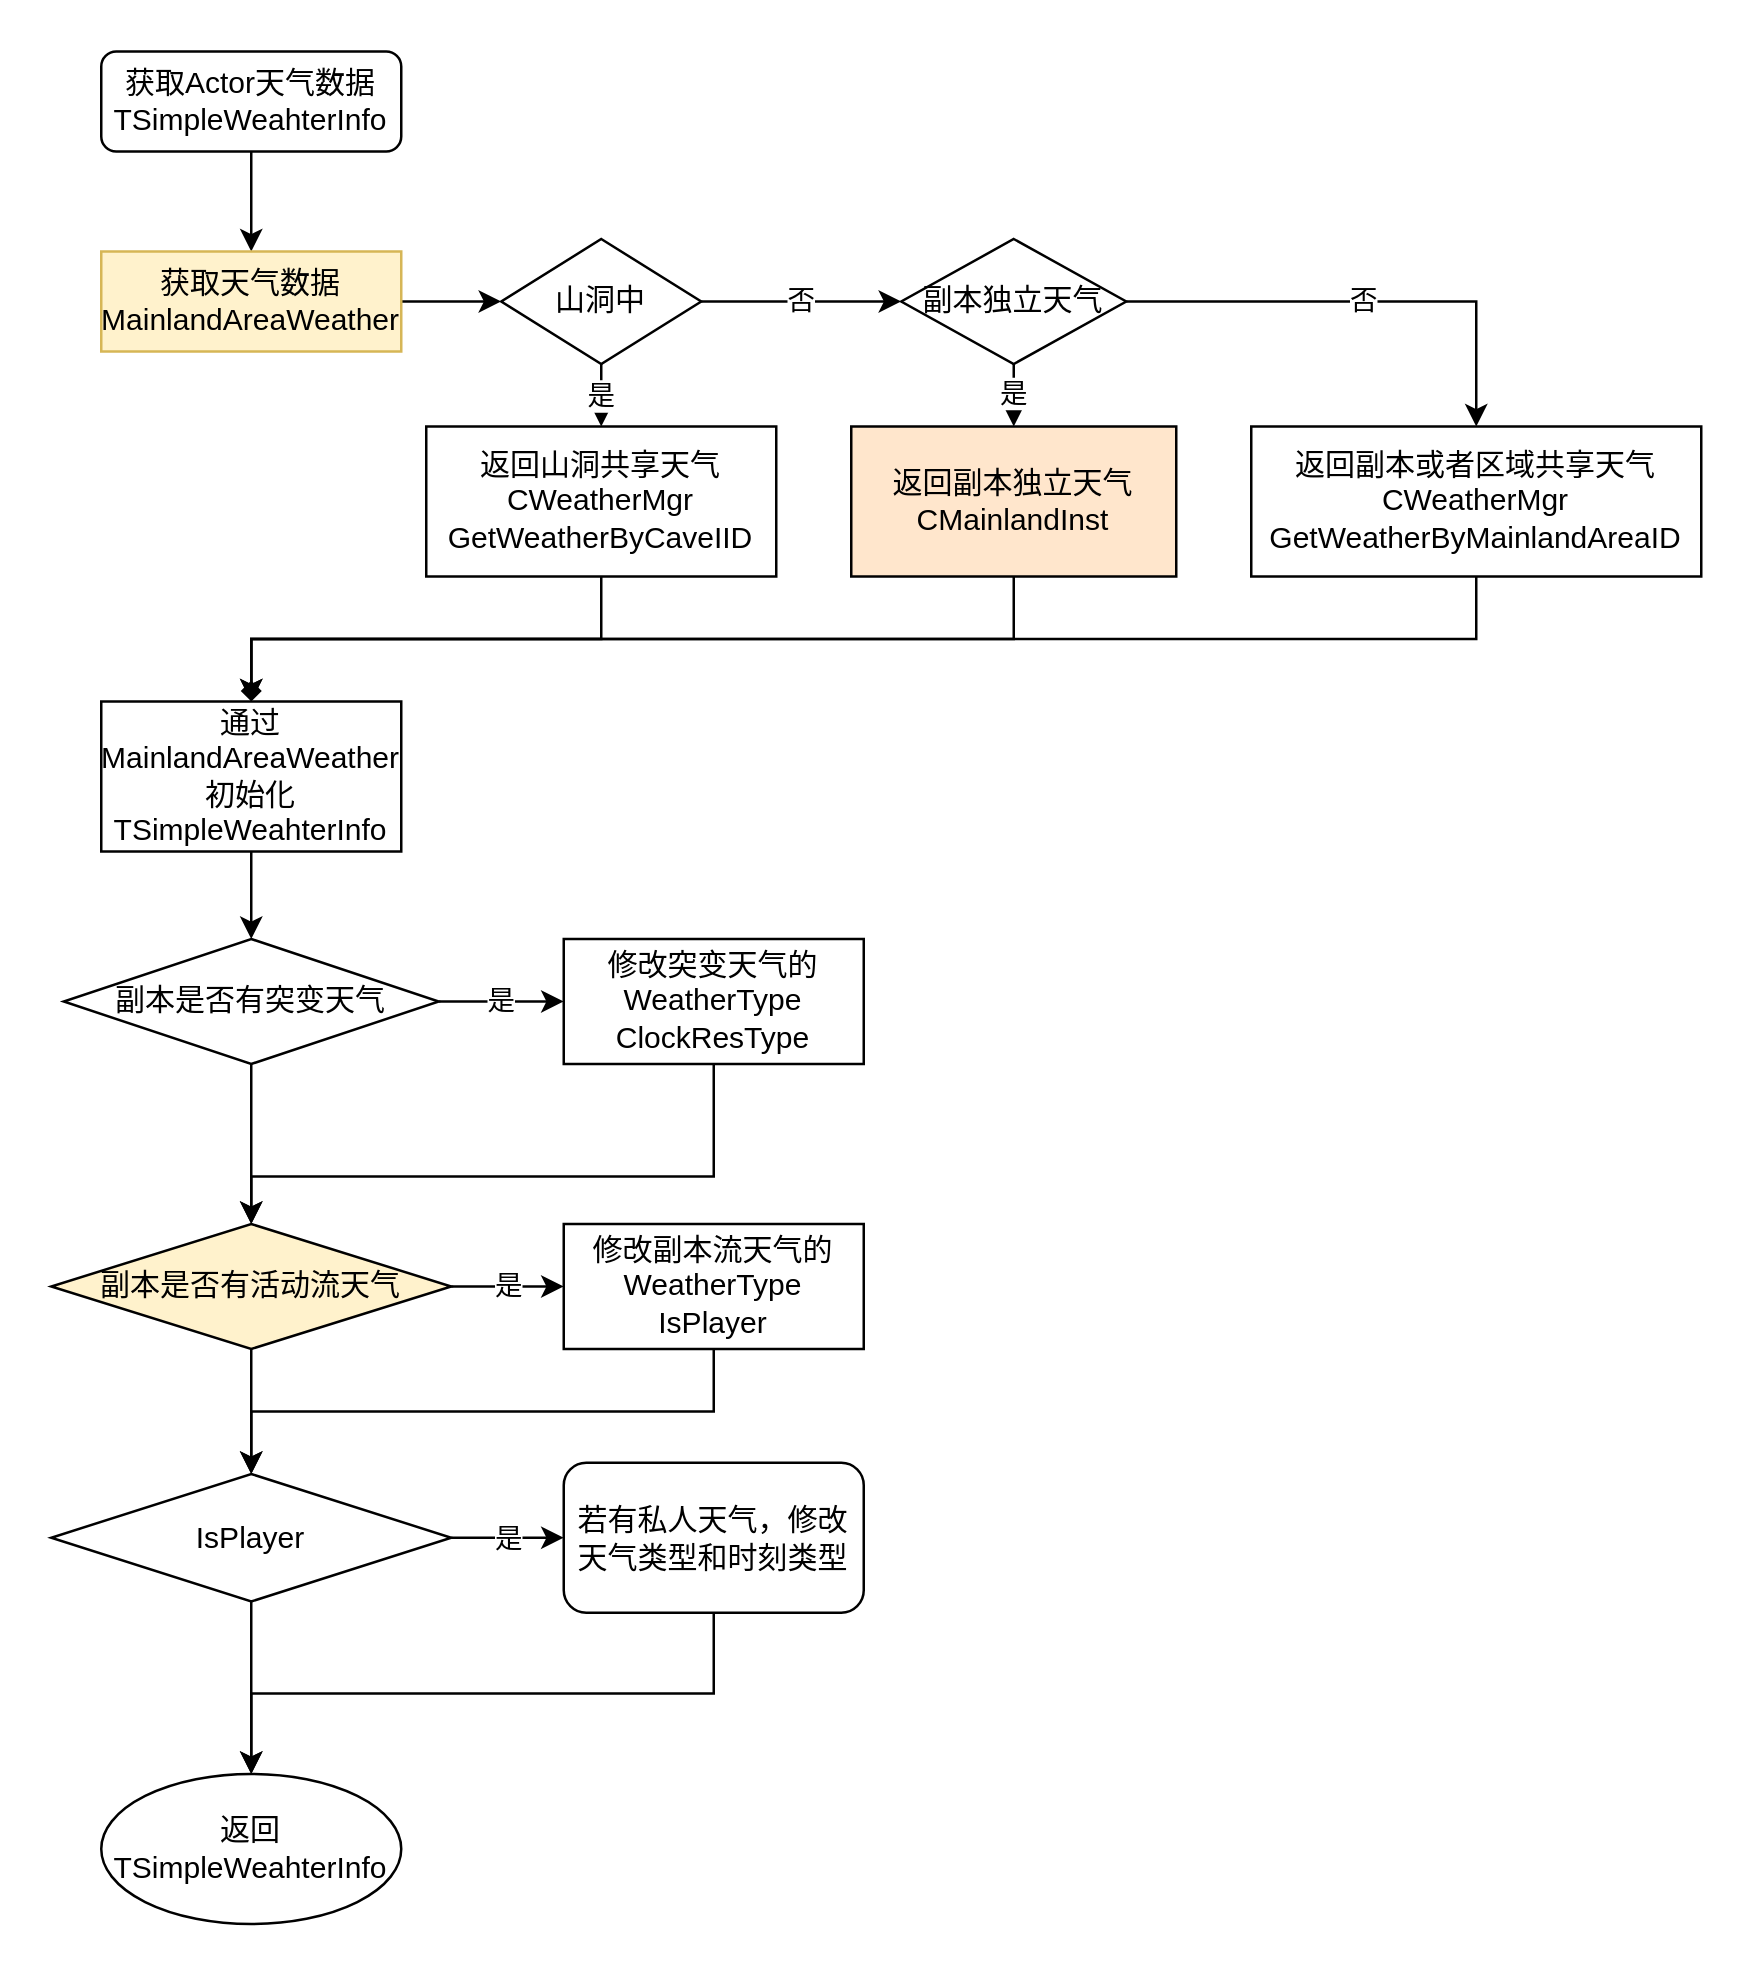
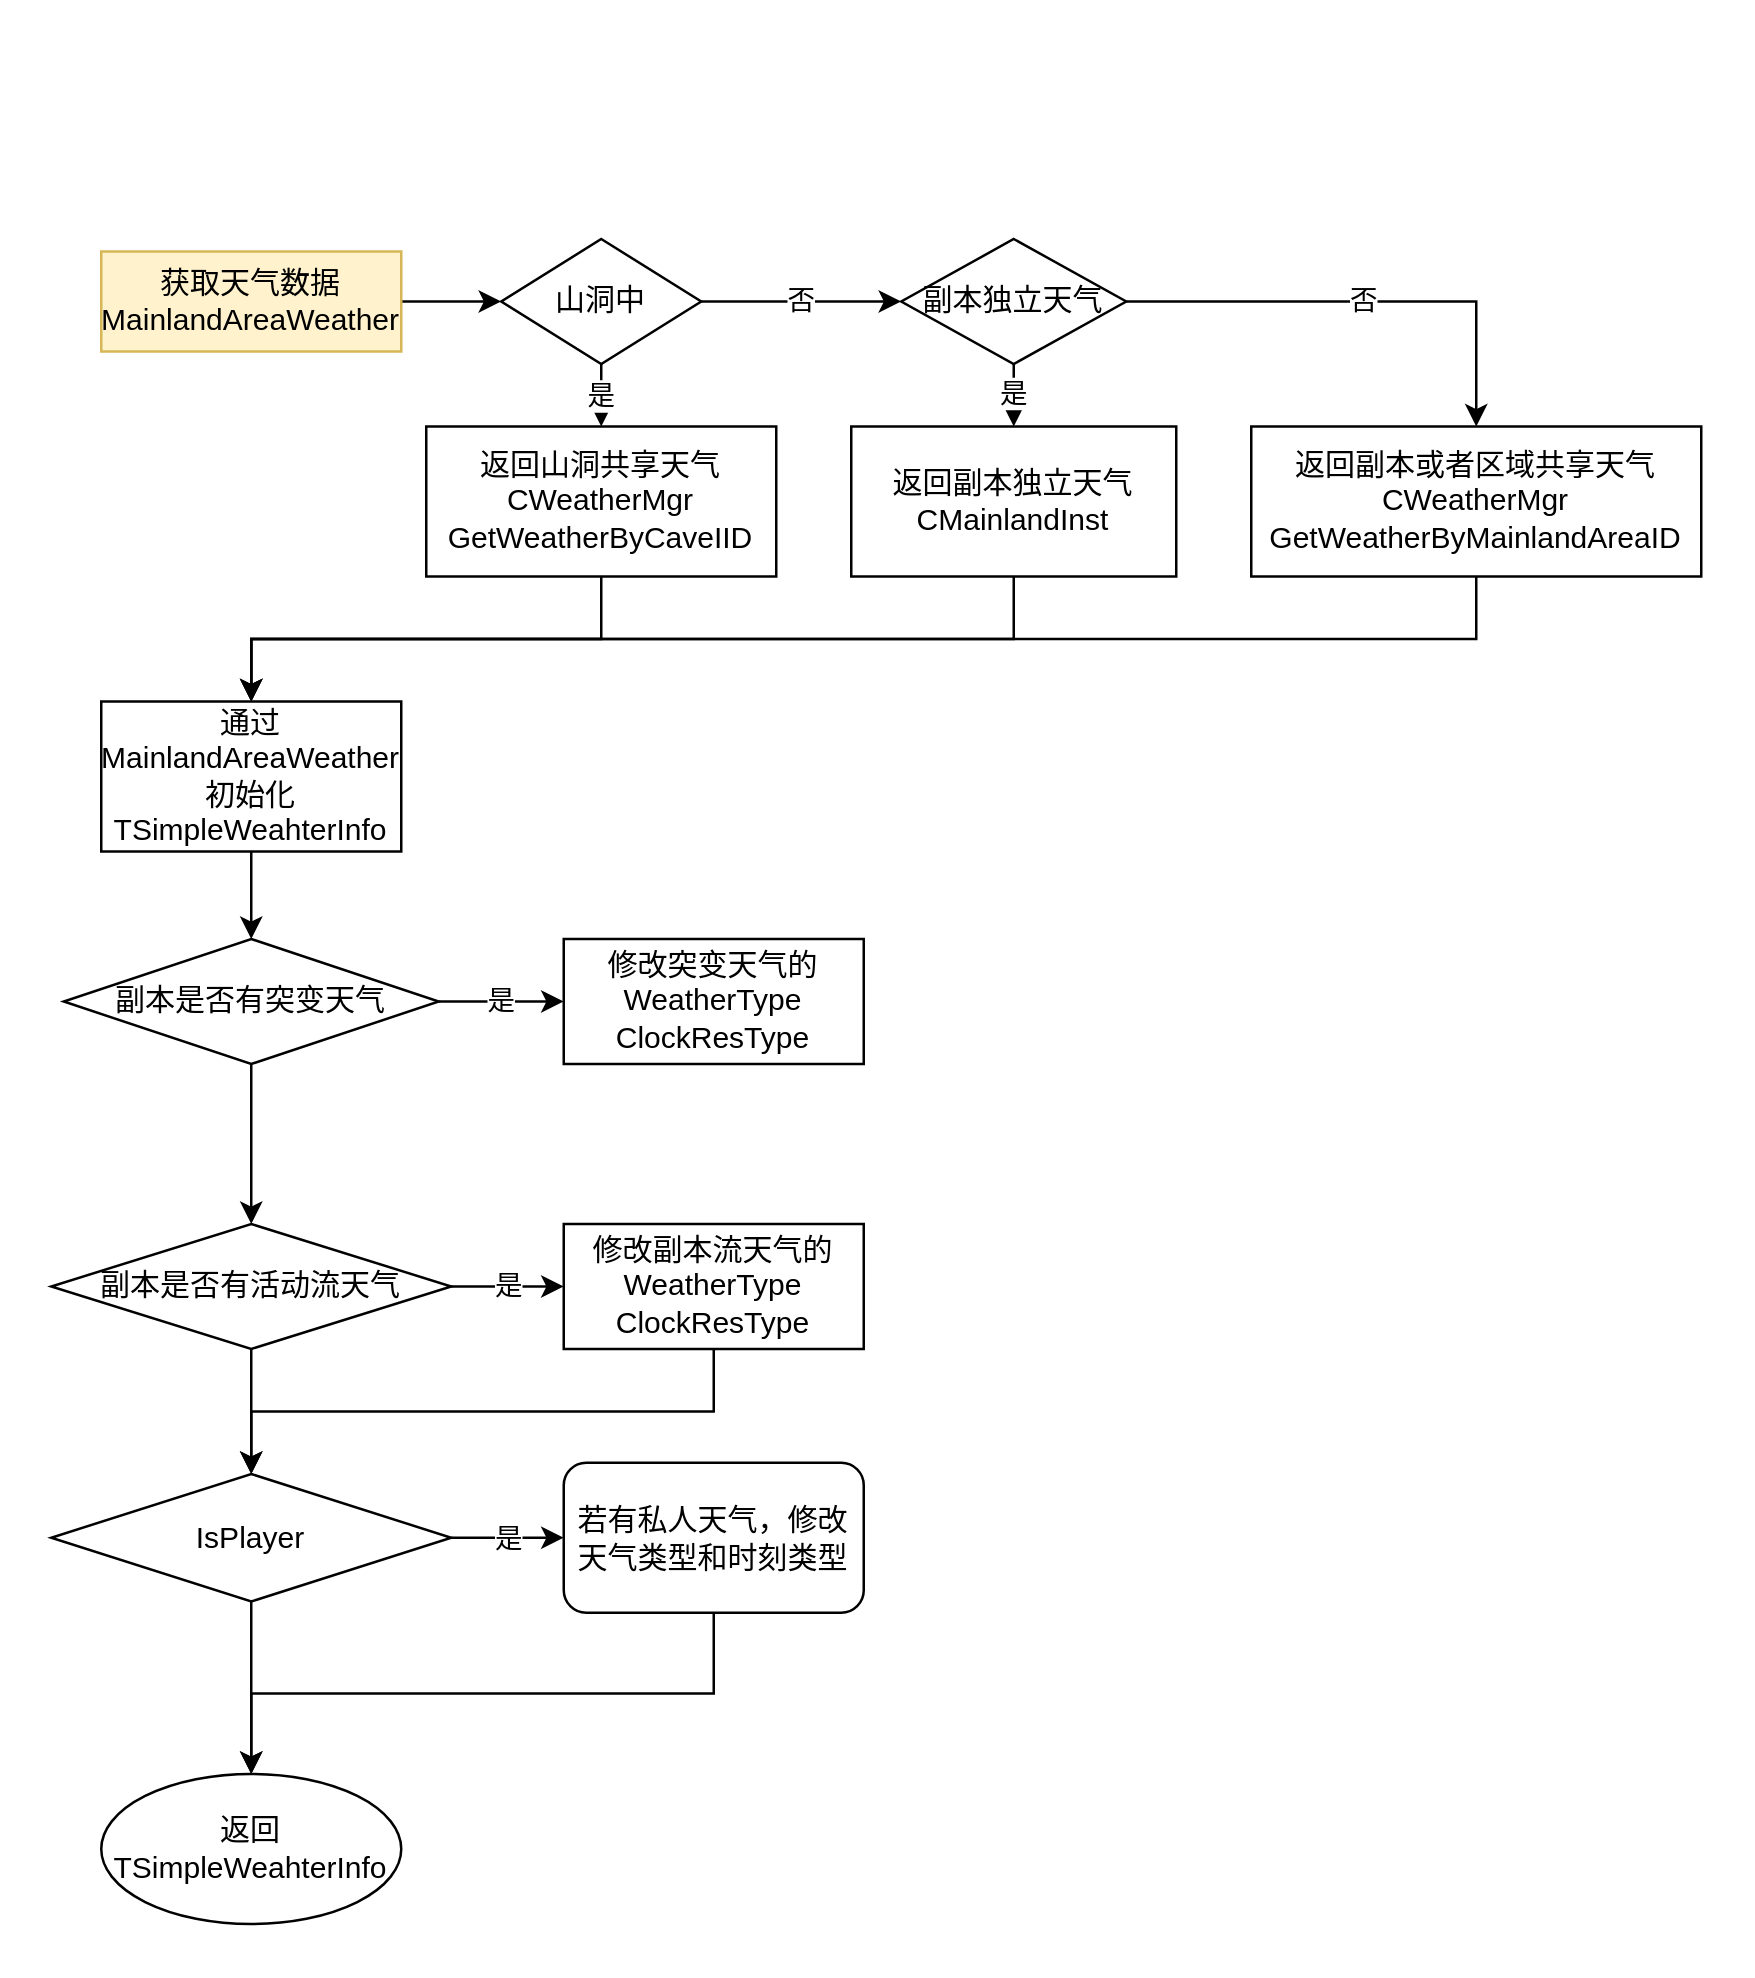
(251, 101) -> none
(251, 193) -> none
(1014, 501) -> (1014, 501)
(1014, 576) -> (1014, 576)
(542, 1176) -> none
(251, 1286) -> (251, 1286)
(714, 1286) -> (714, 1286)
